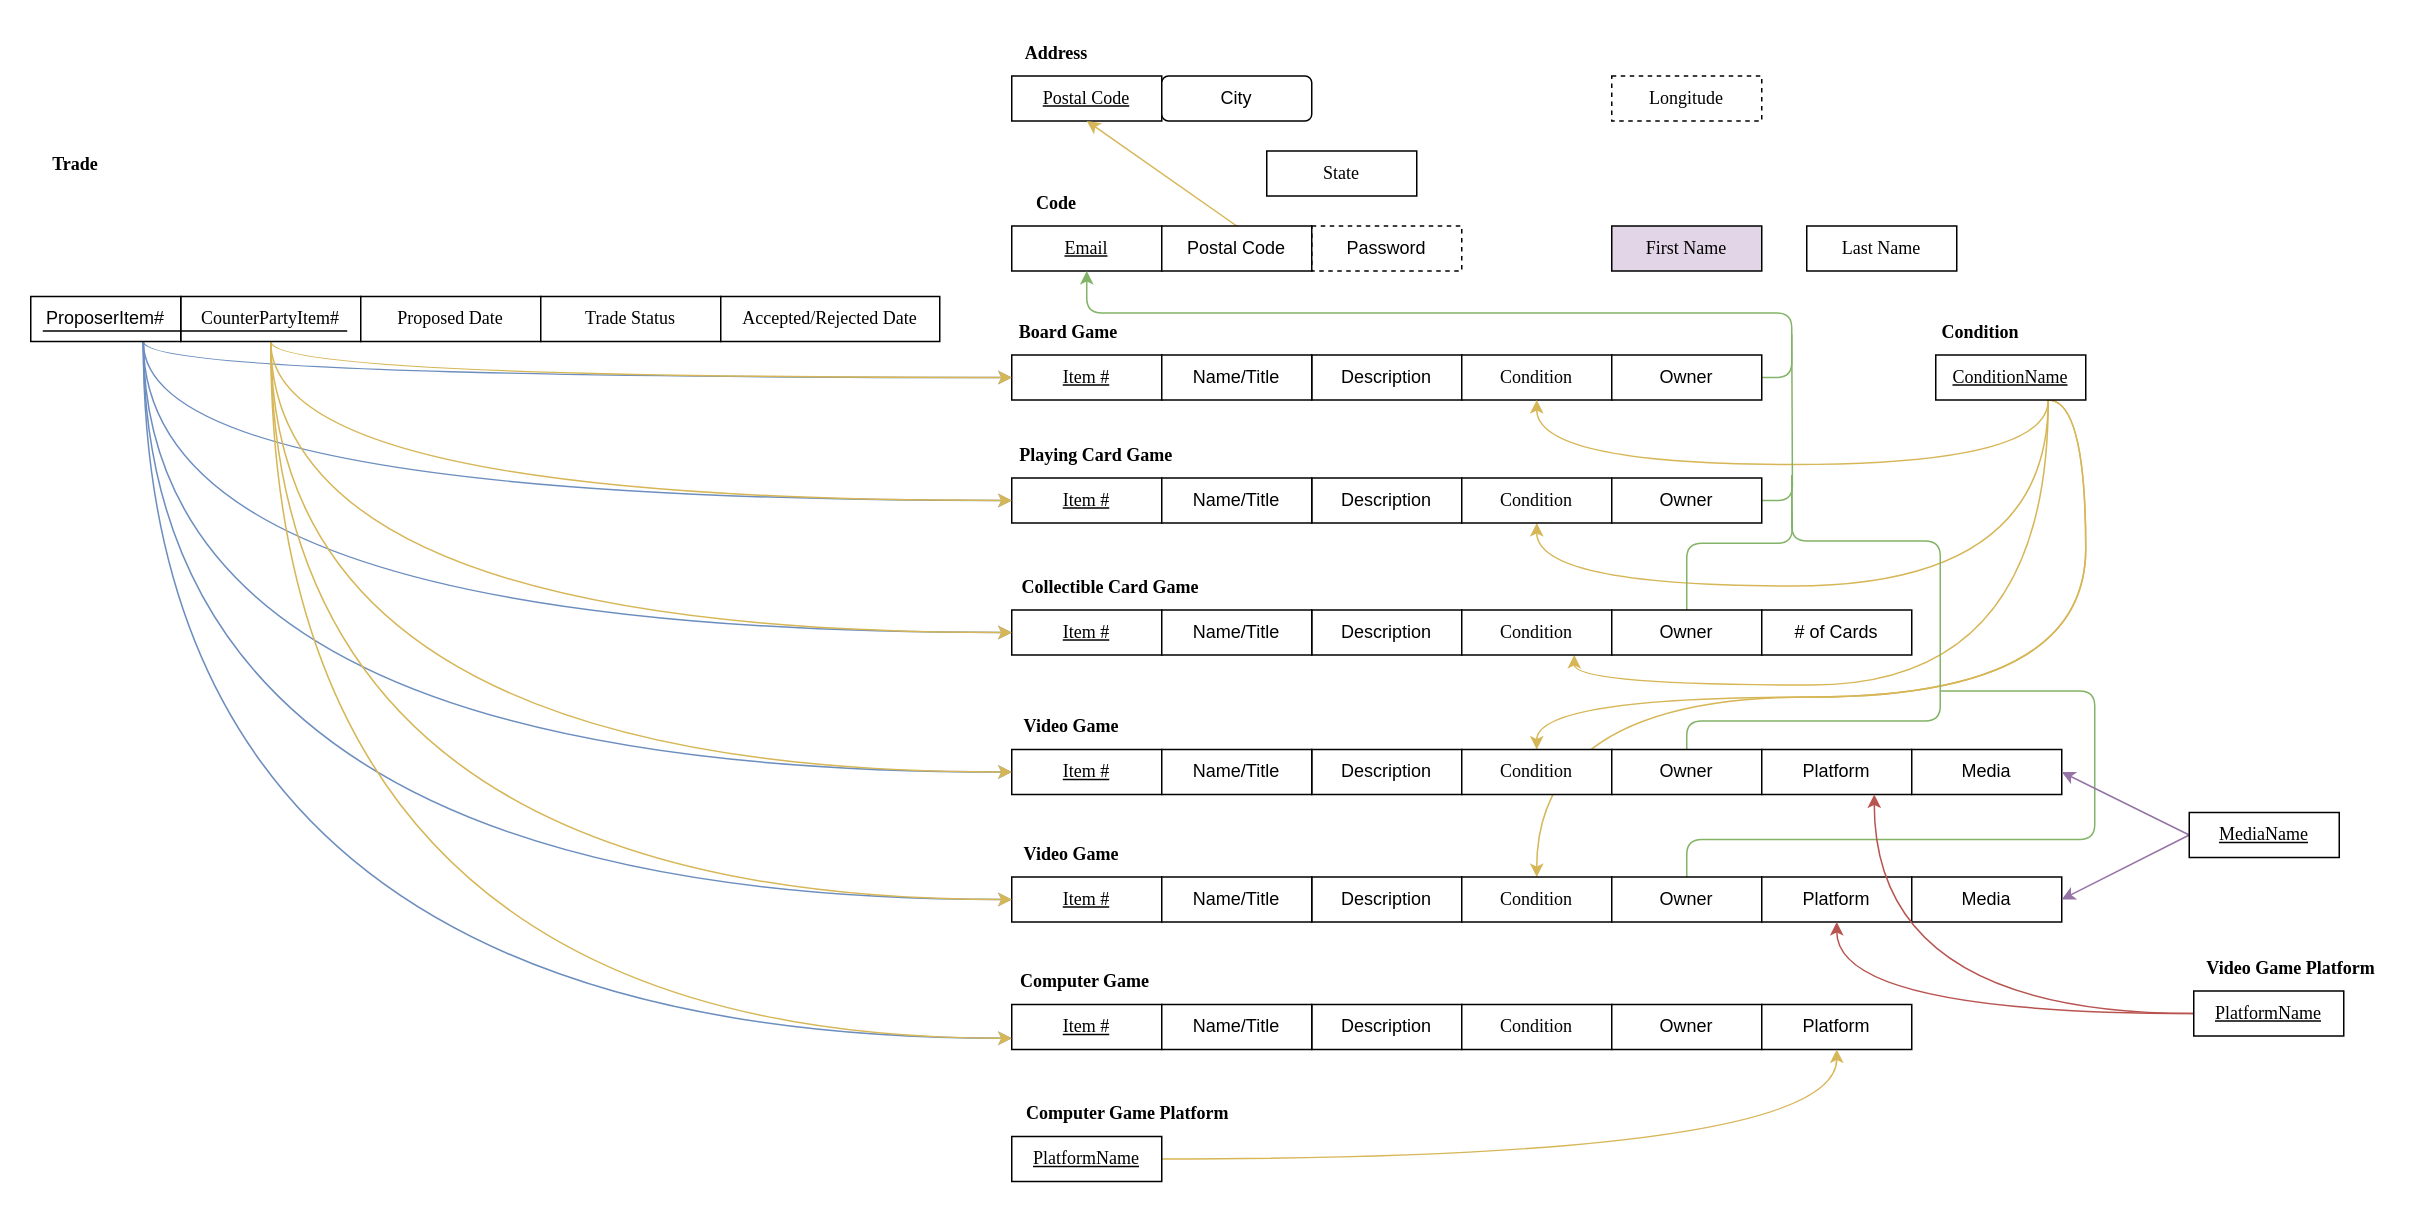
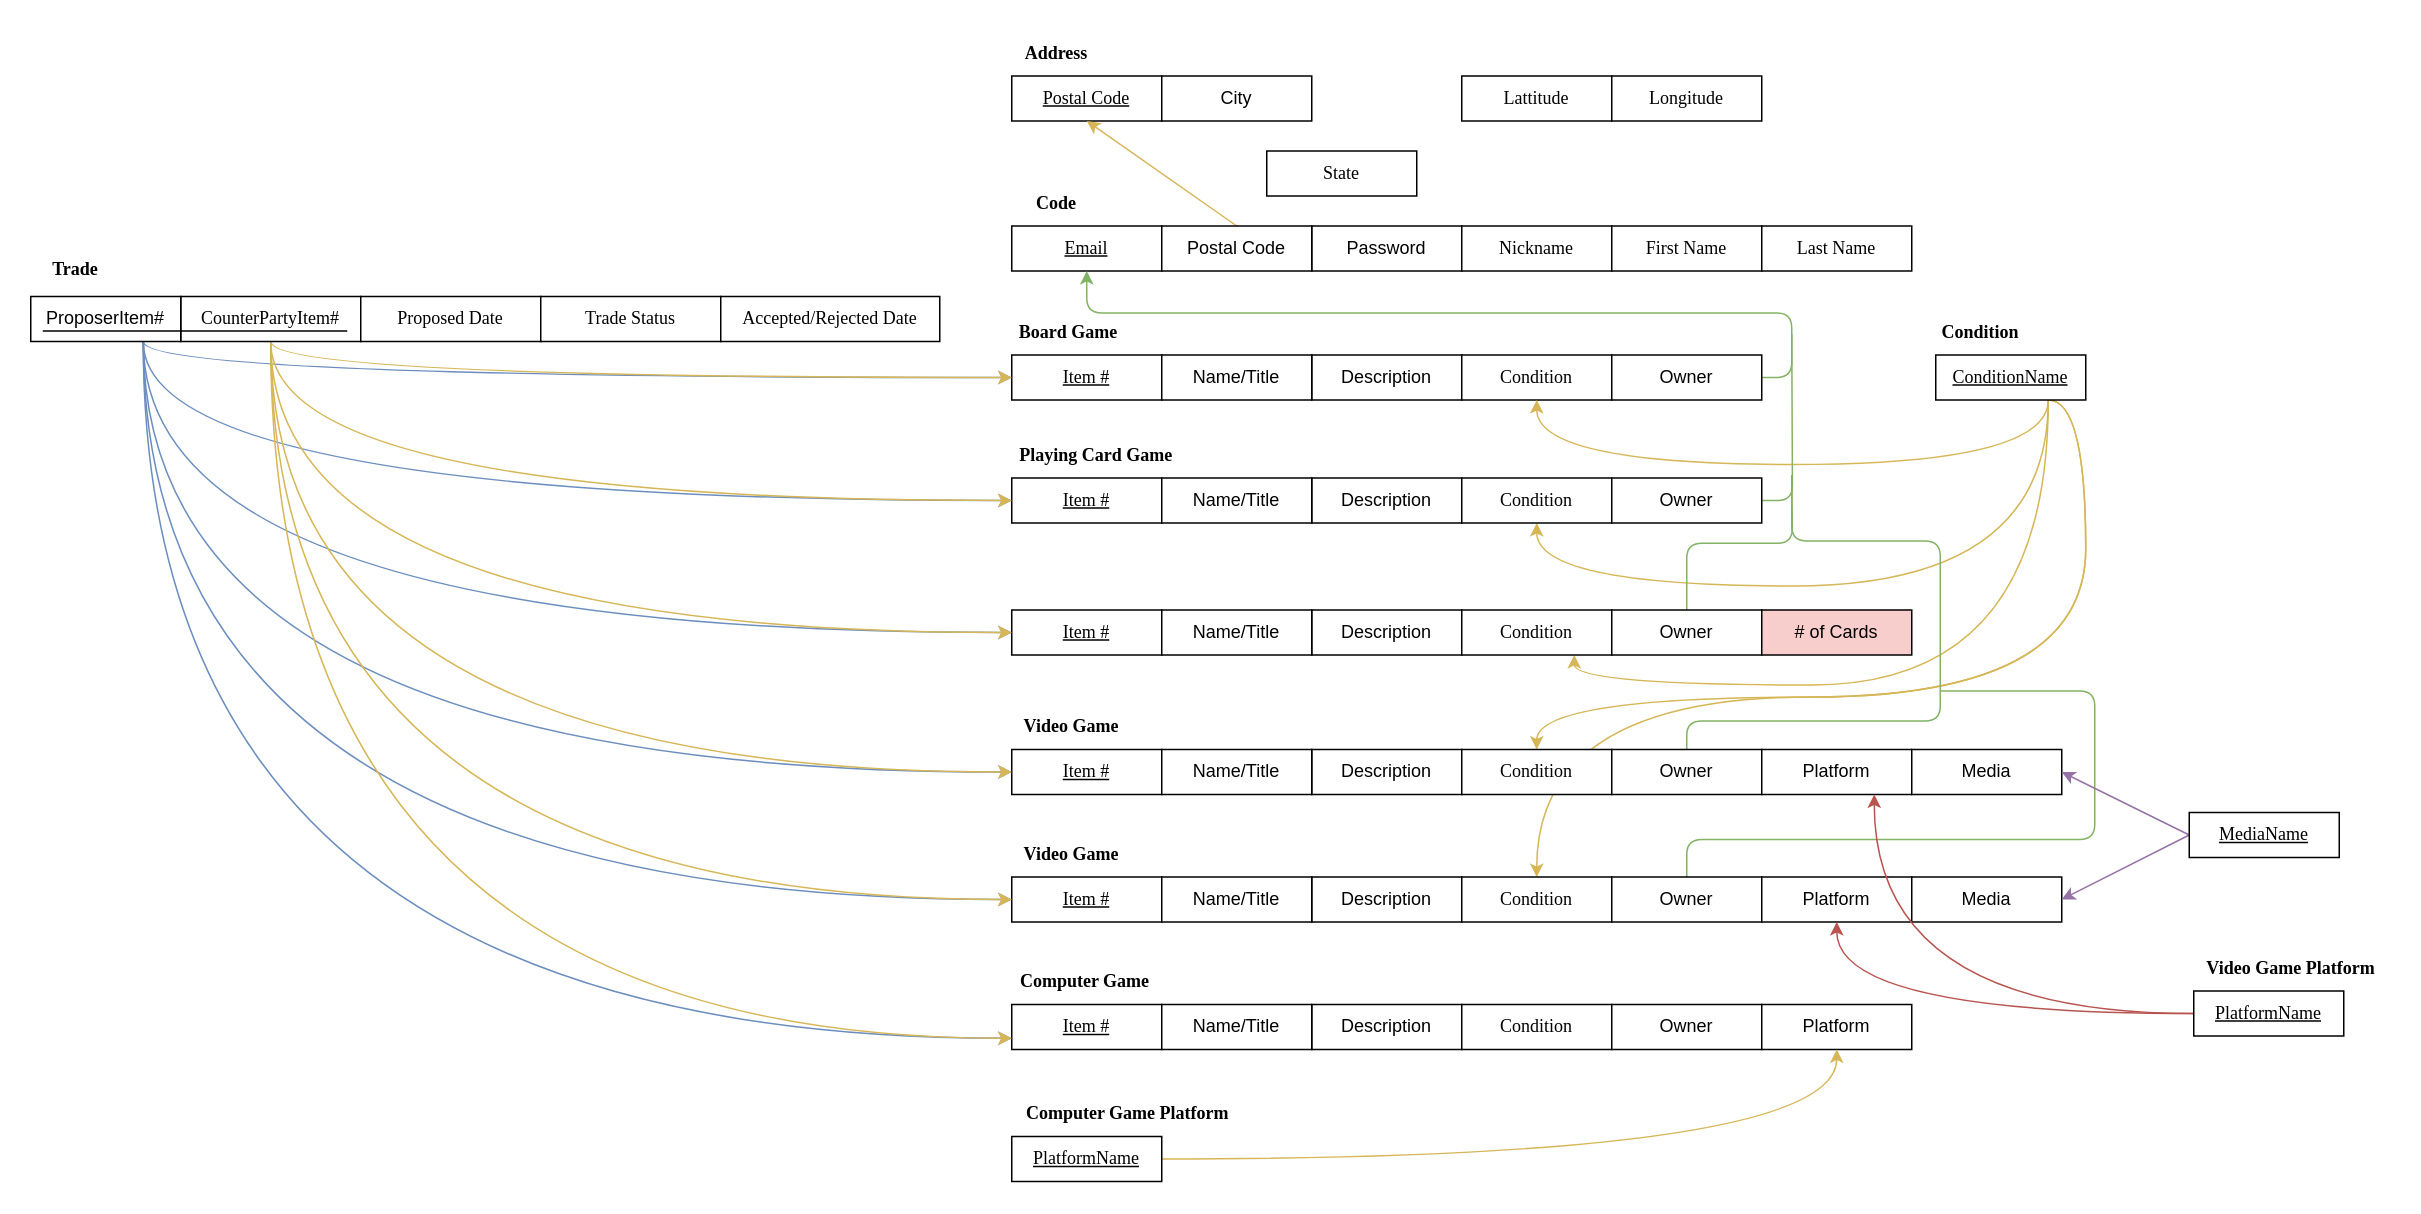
(1237, 98) -> (1237, 98)
none -> (1537, 98)
(1687, 98) -> (1687, 98)
(76, 164) -> (76, 269)
(1387, 248) -> (1387, 248)
none -> (1537, 248)
(1687, 248) -> (1687, 248)
(1882, 248) -> (1837, 248)
(1111, 587) -> none
(1837, 632) -> (1837, 632)
